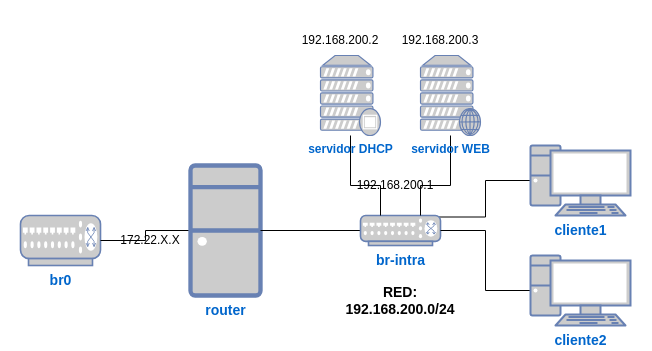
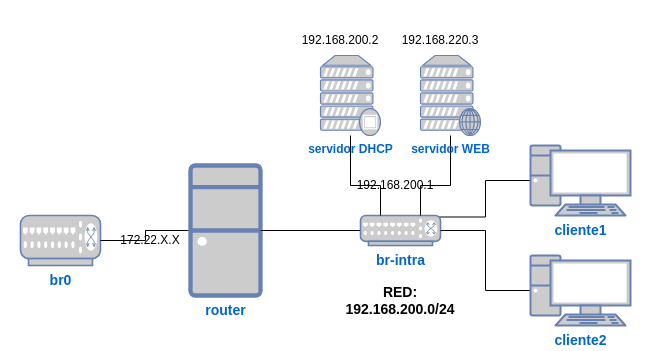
(441, 41) -> (441, 41)
